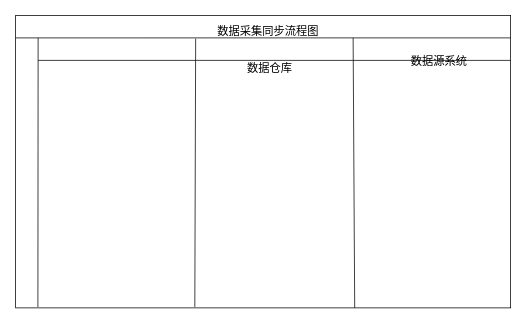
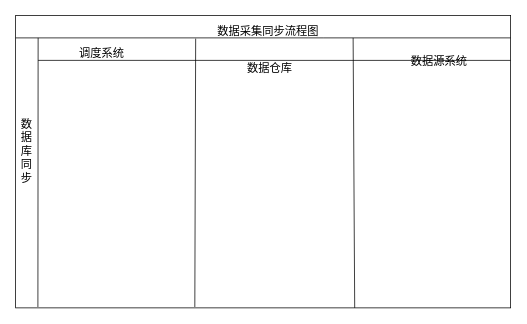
none -> (102, 53)
none -> (27, 150)
